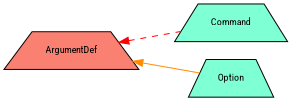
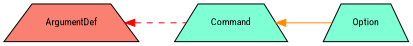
(171, 68) -> (309, 23)
